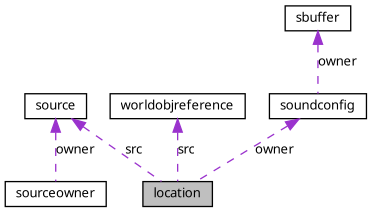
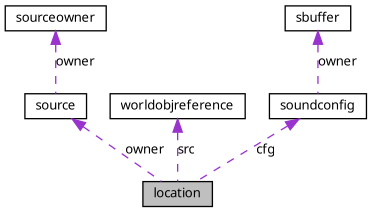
(134, 150) -> (146, 150)
(275, 150) -> (266, 150)
(56, 157) -> (56, 69)
